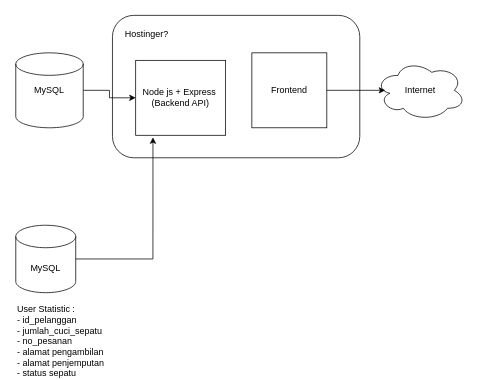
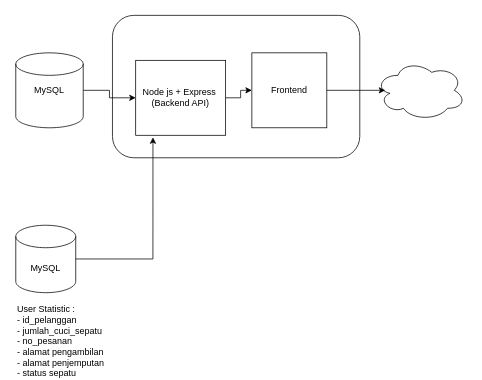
(147, 34) -> none
(420, 90) -> none
none -> (239, 98)
